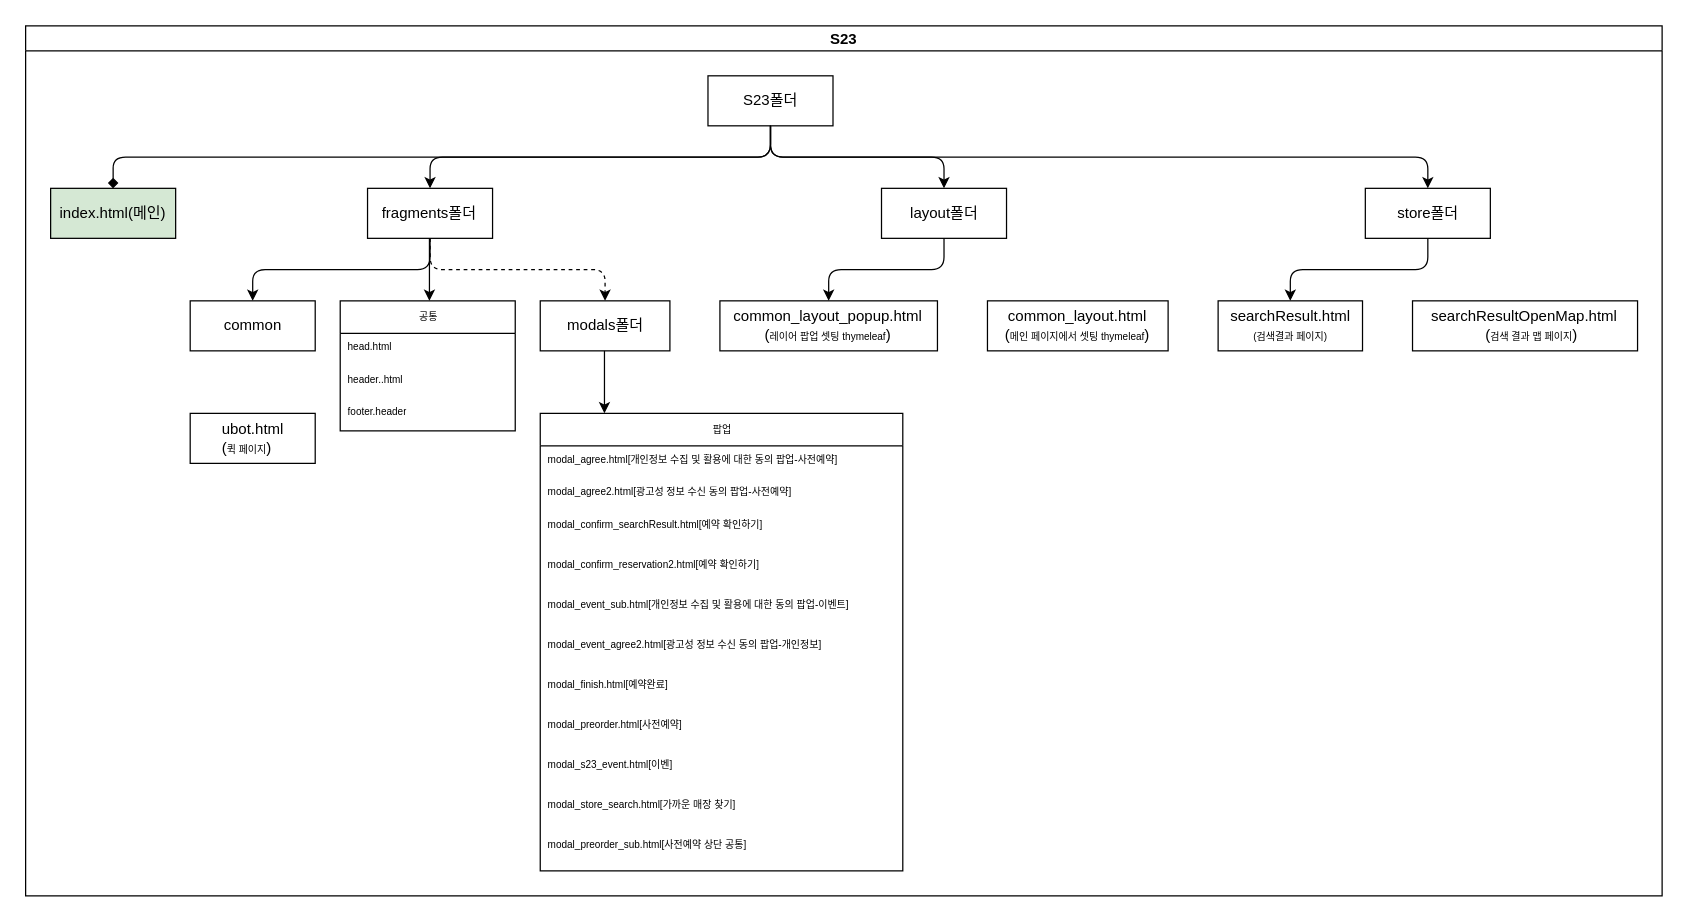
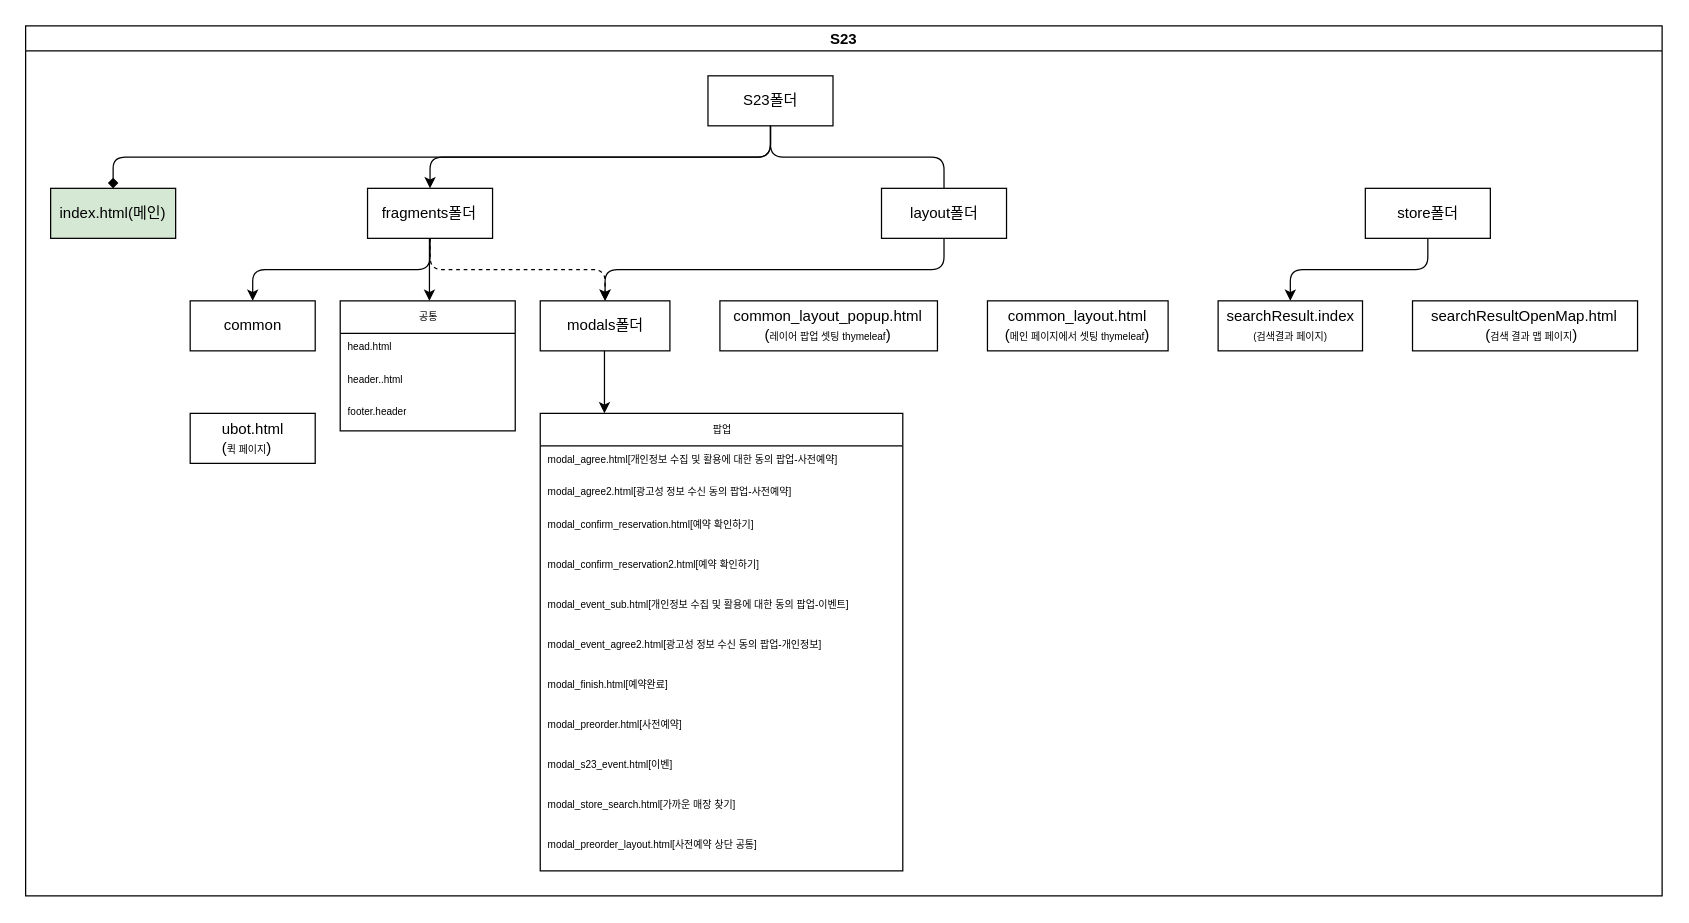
(1190, 157) -> none
(944, 178) -> (944, 181)
(829, 281) -> (724, 269)
(1291, 326) -> (1291, 326)
(666, 525) -> (663, 525)
(657, 845) -> (664, 845)
